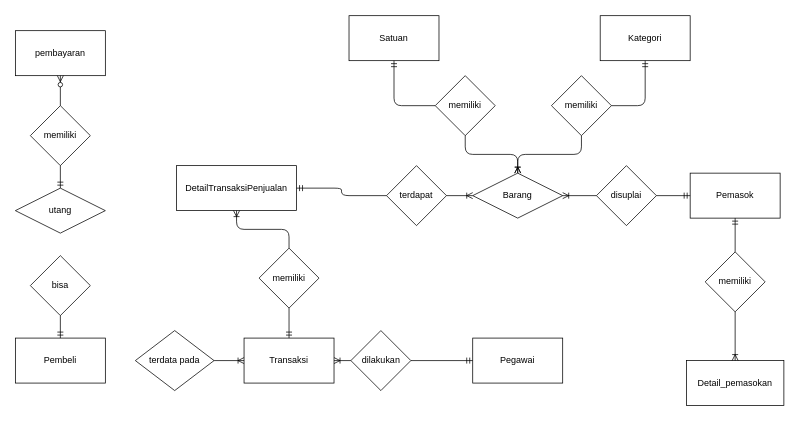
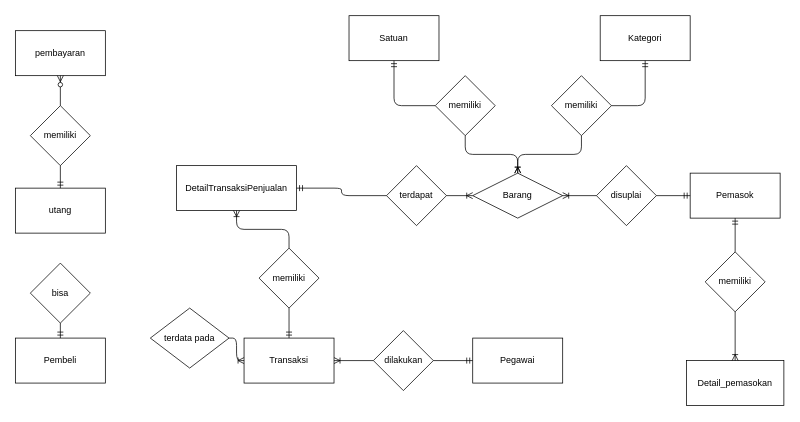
(60, 210) -> (60, 210)
(60, 285) -> (60, 293)
(175, 360) -> (190, 338)
(381, 360) -> (404, 360)
